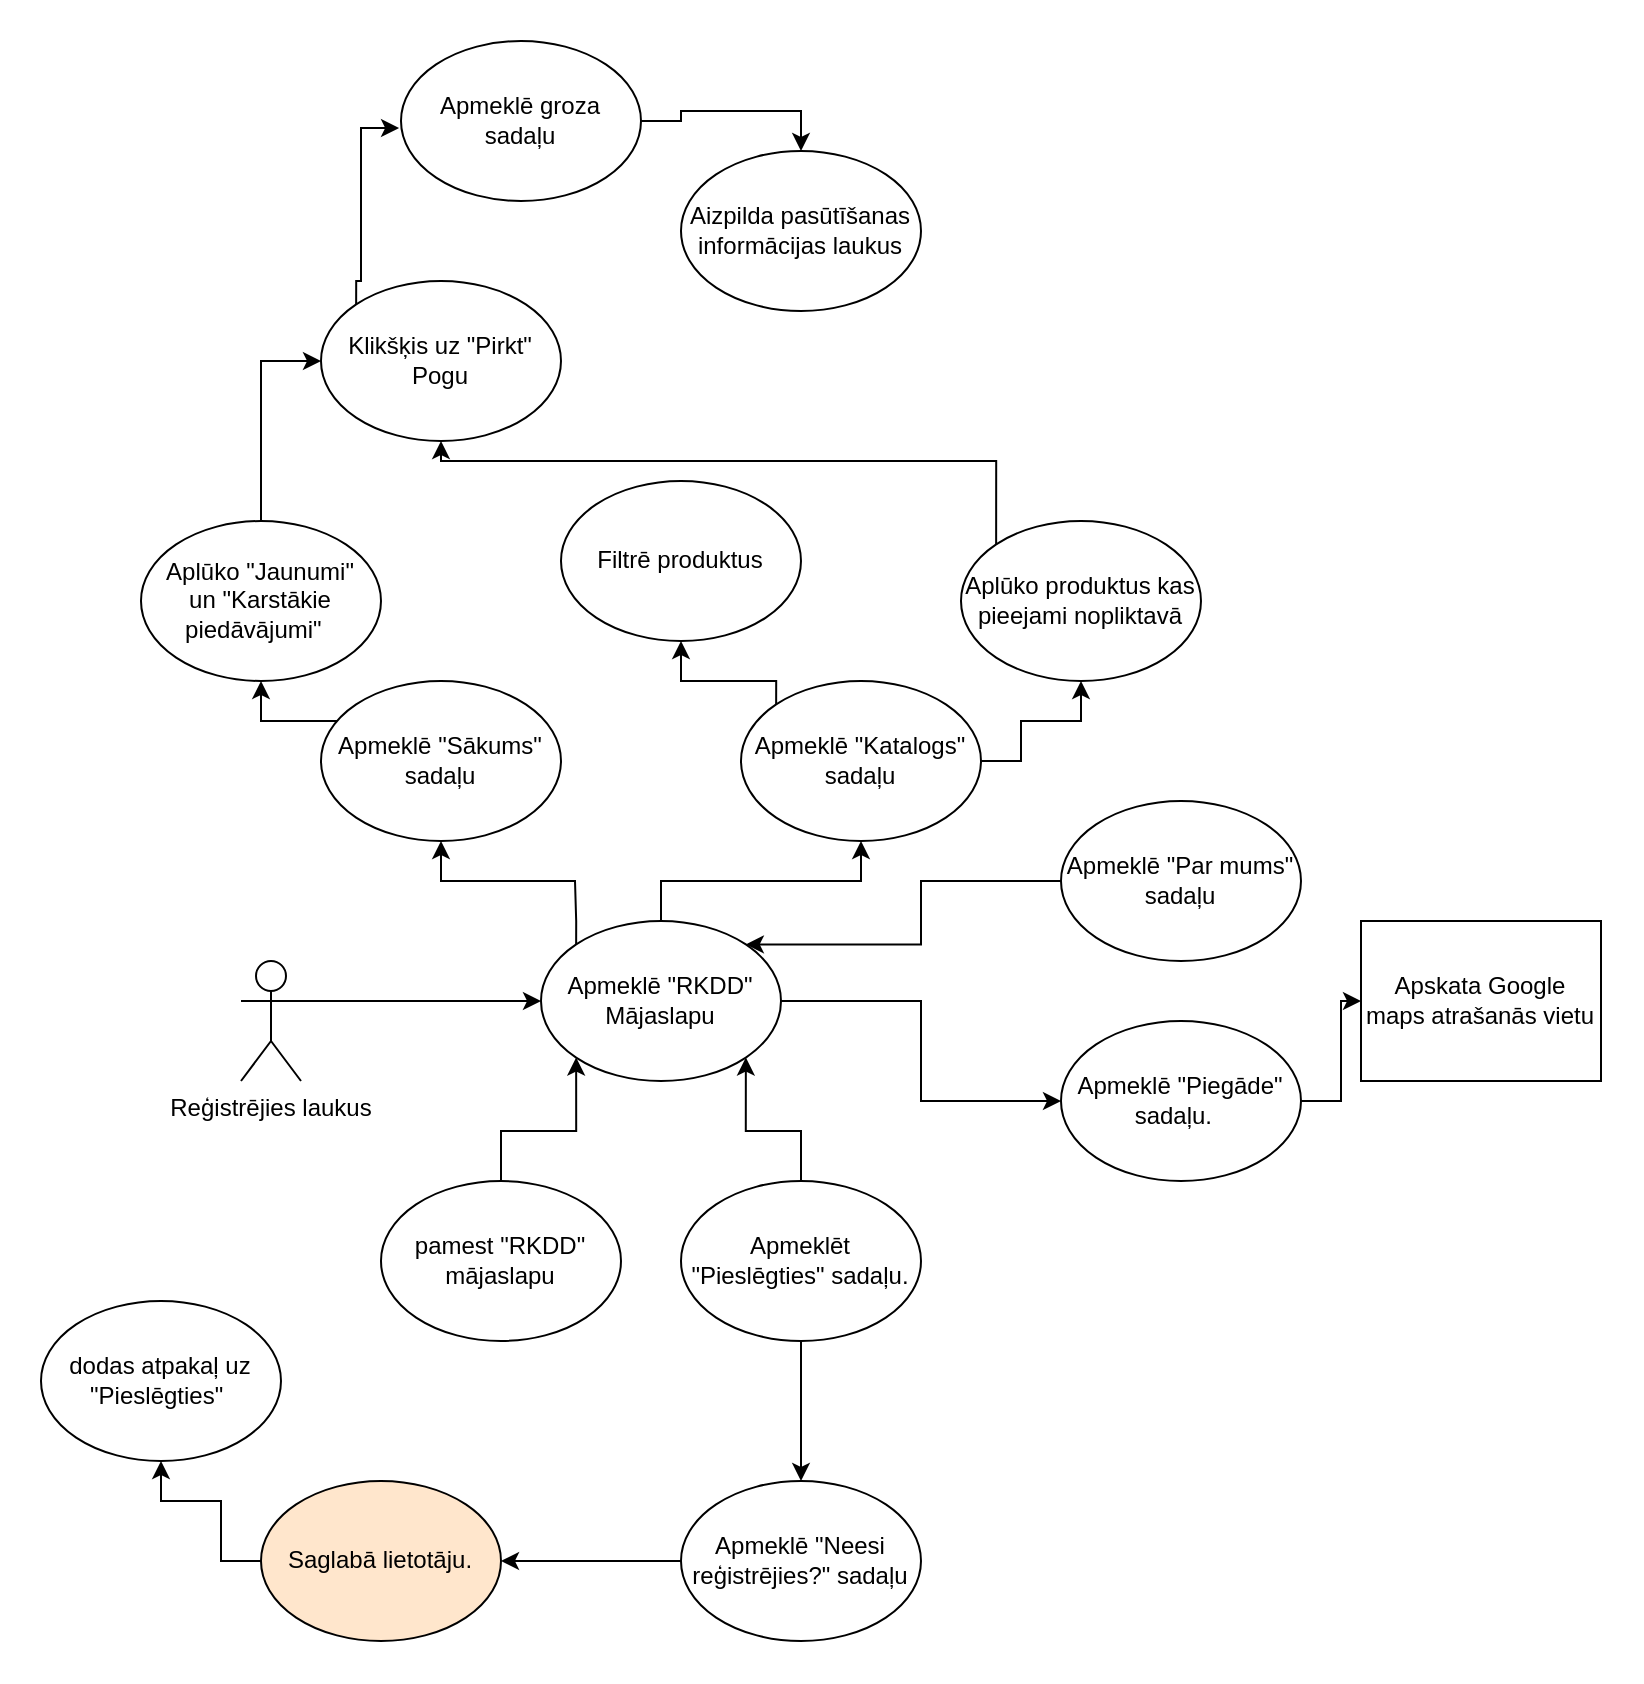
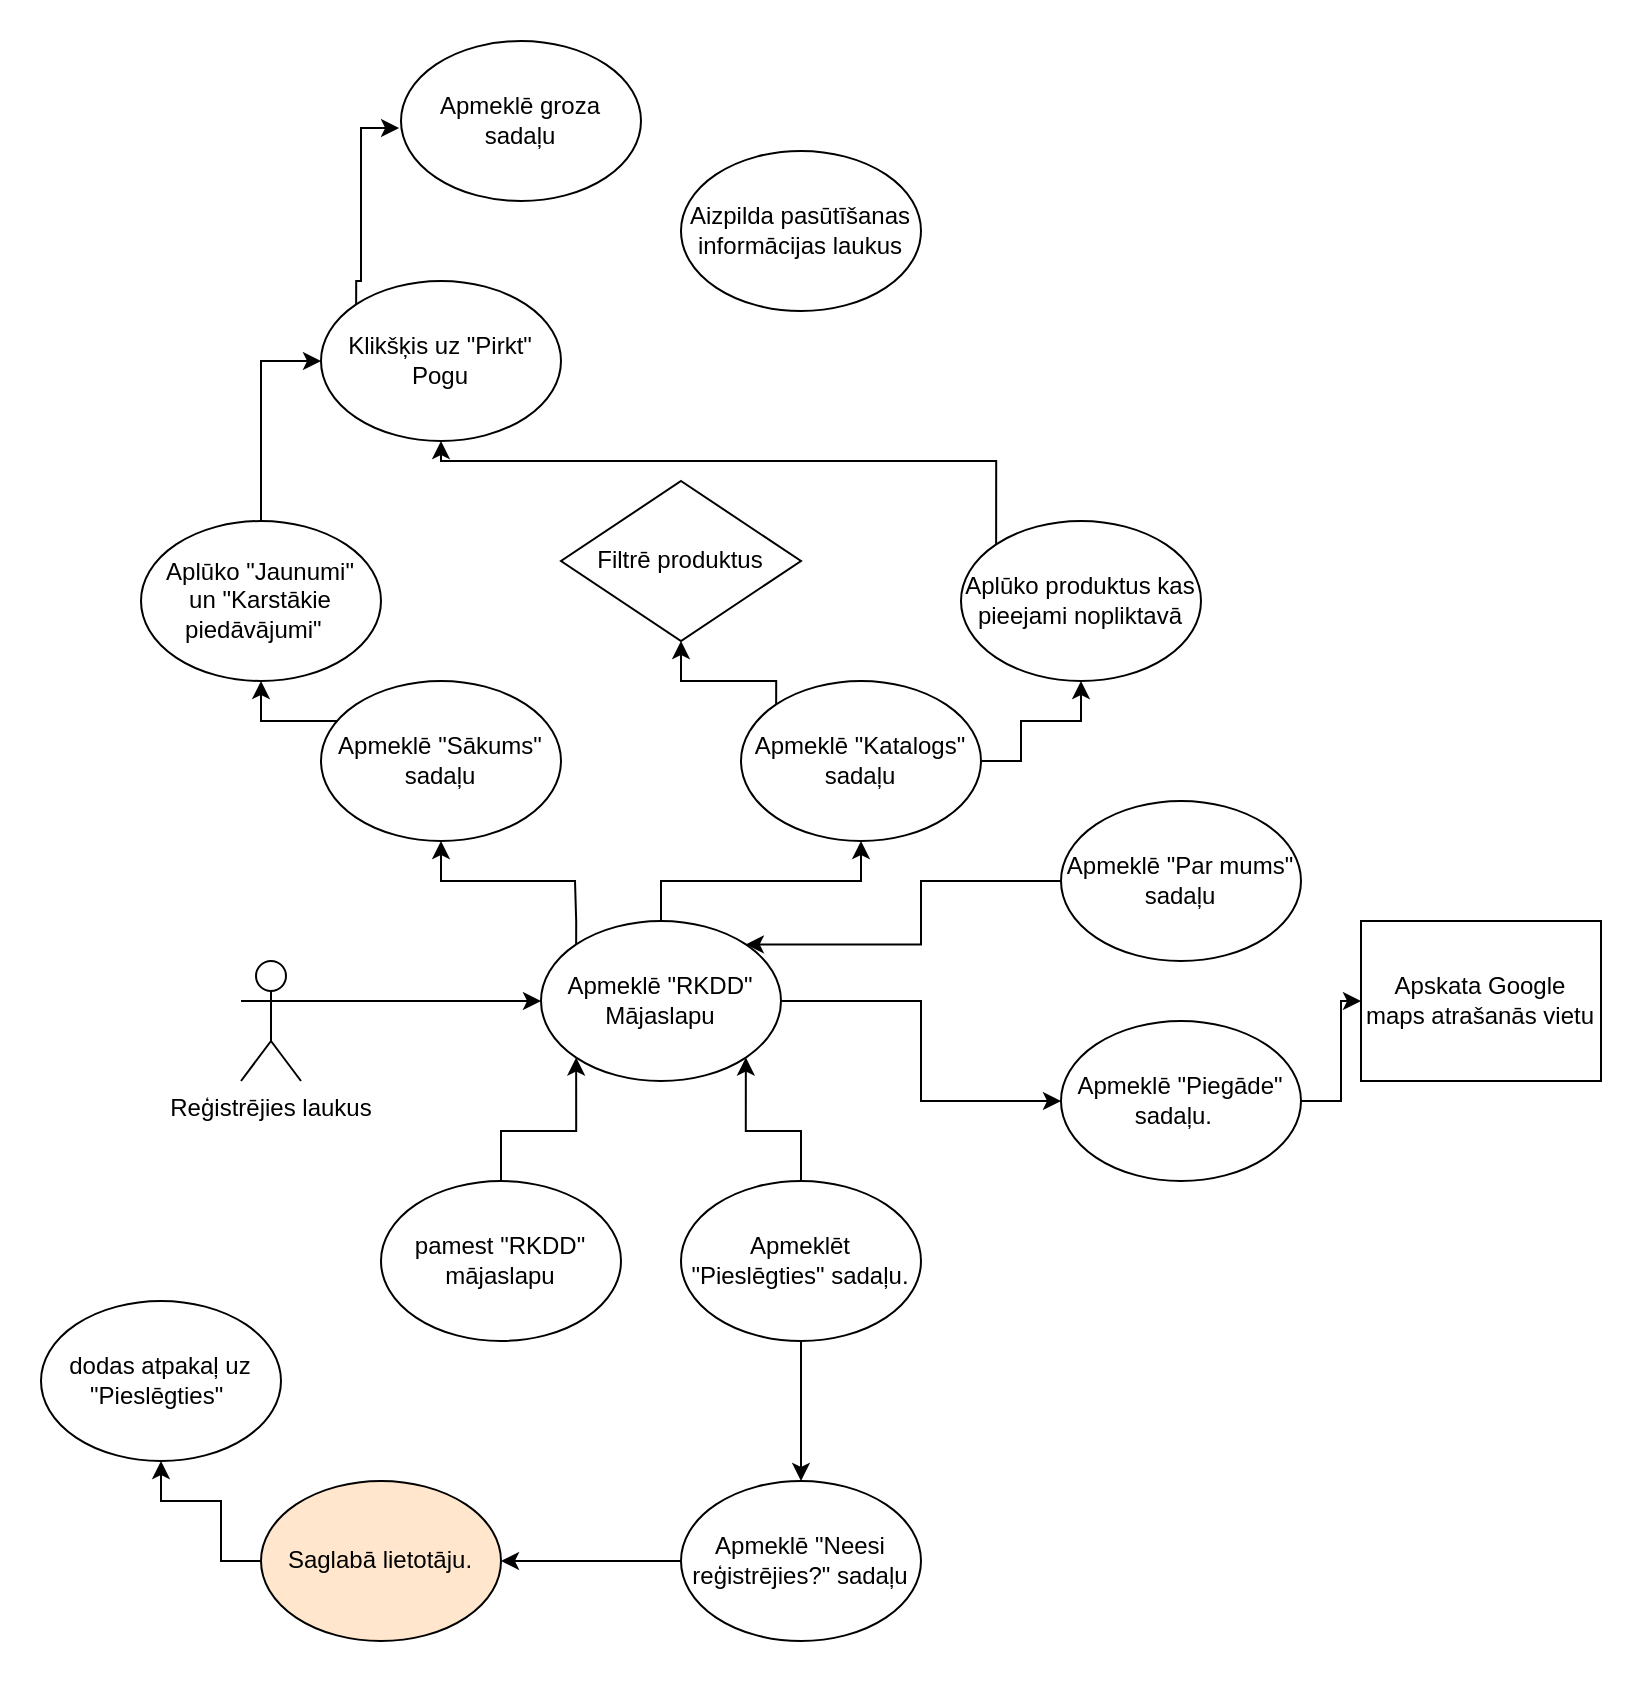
(729, 111) -> none
(681, 561) -> (681, 561)
